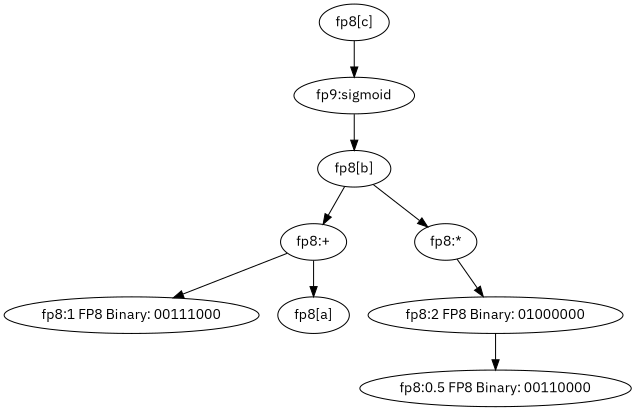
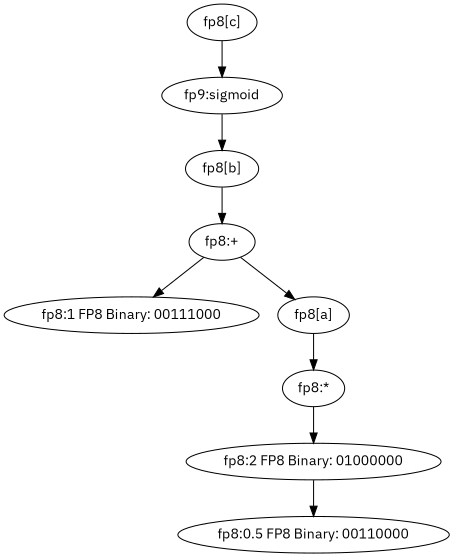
(396, 203) -> (314, 347)
